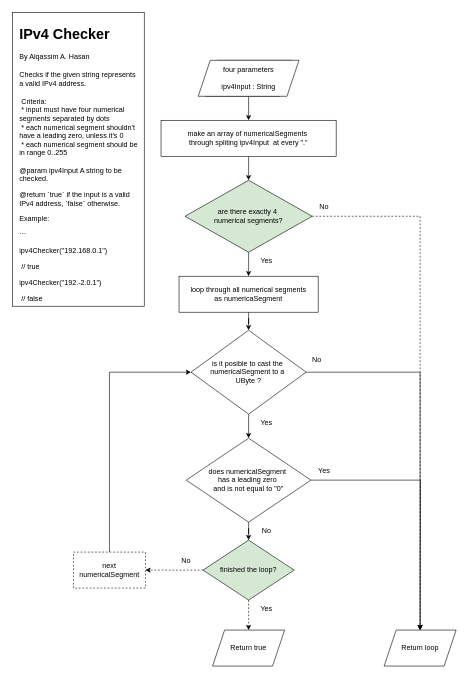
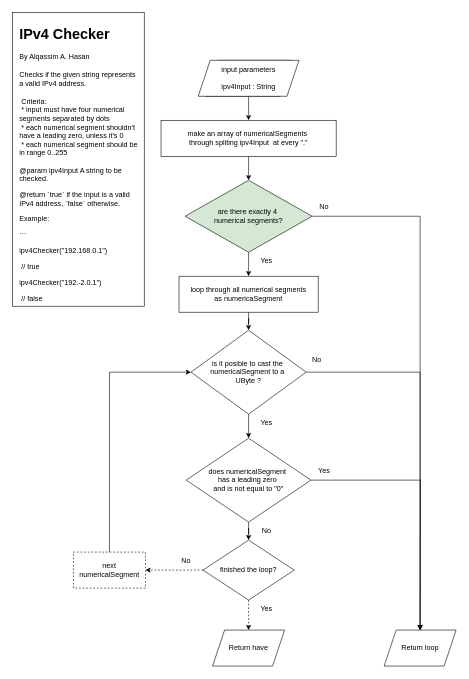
(249, 78) -> (249, 78)
(420, 239) -> (420, 239)
(249, 570) -> (249, 570)
(249, 648) -> (249, 648)
